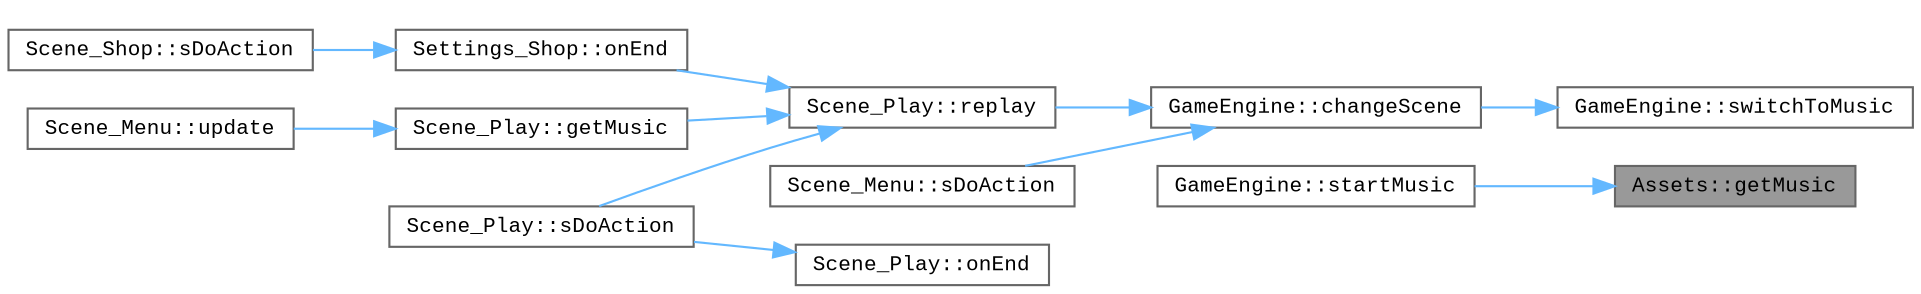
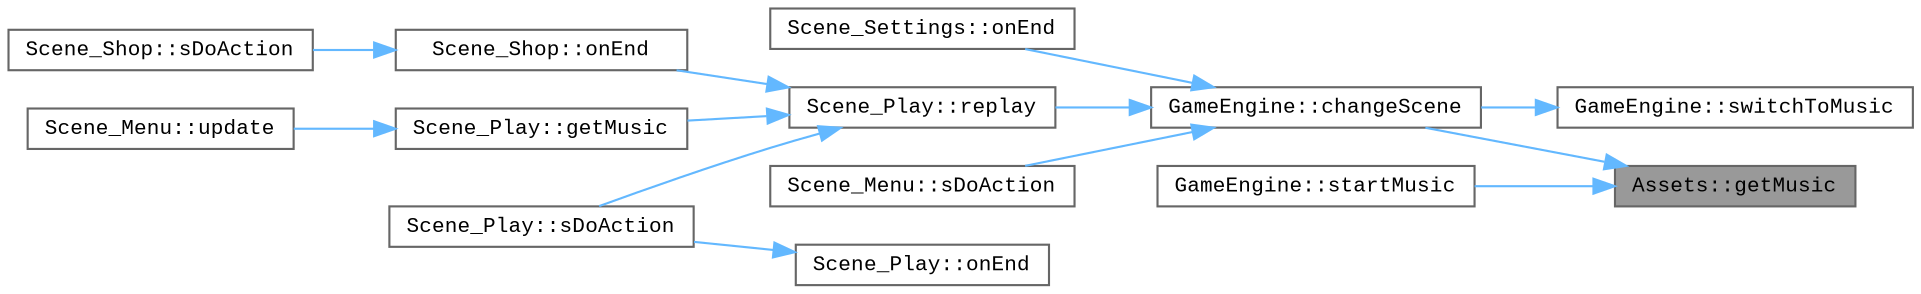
none -> (922, 29)
(542, 50) -> (542, 50)
none -> (1515, 145)
